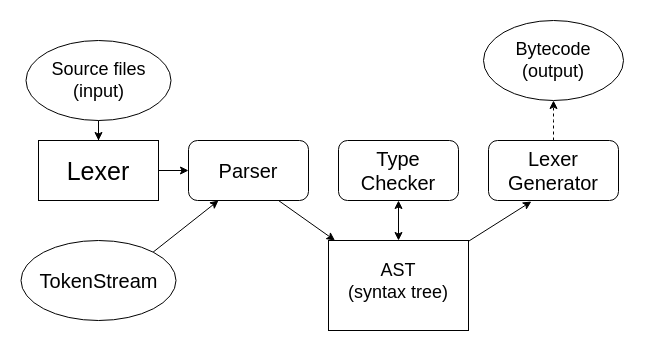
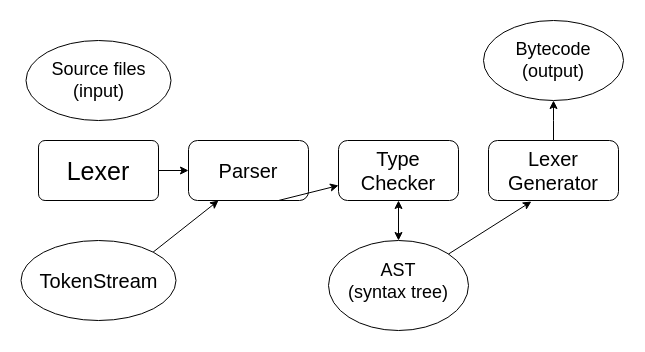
(554, 124) -> (554, 124)
(99, 135) -> none
(99, 171) -> (99, 171)
(304, 219) -> (305, 194)
(399, 286) -> (399, 286)
